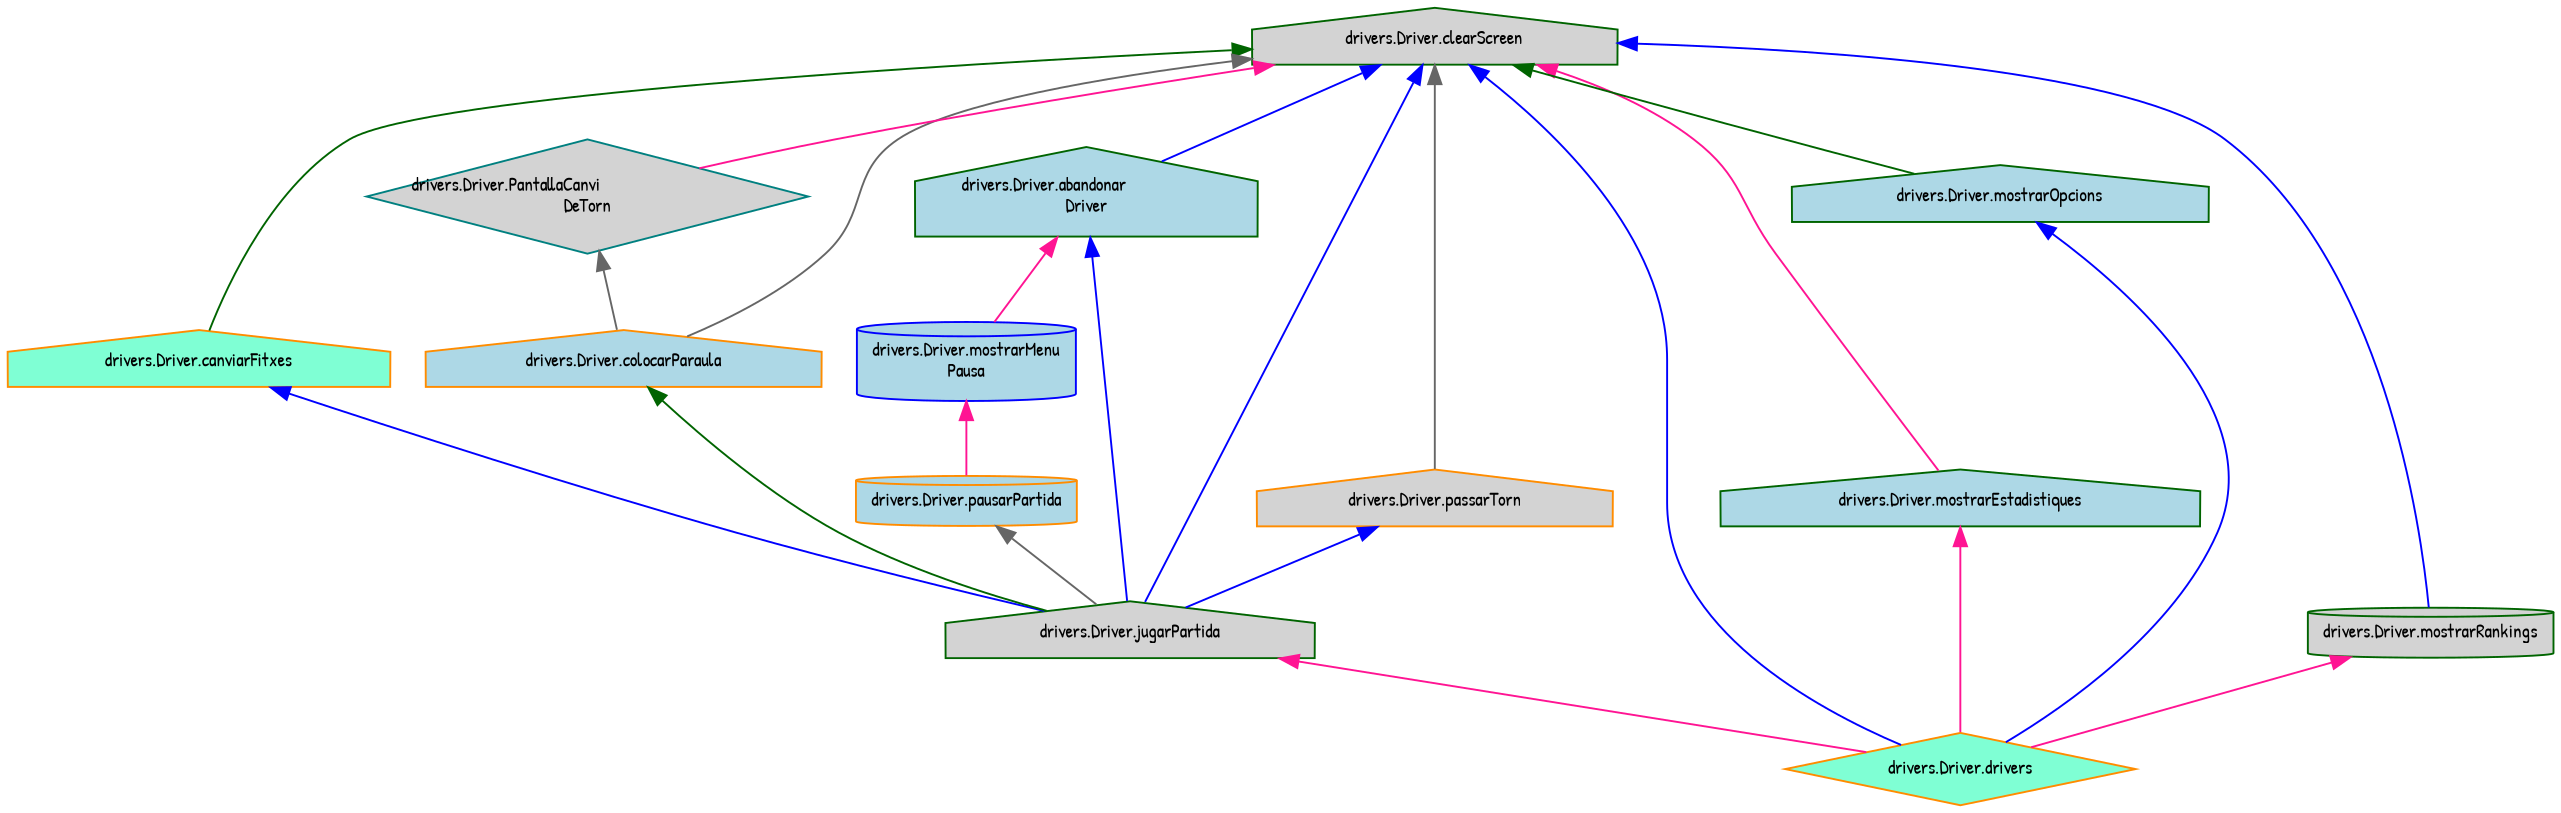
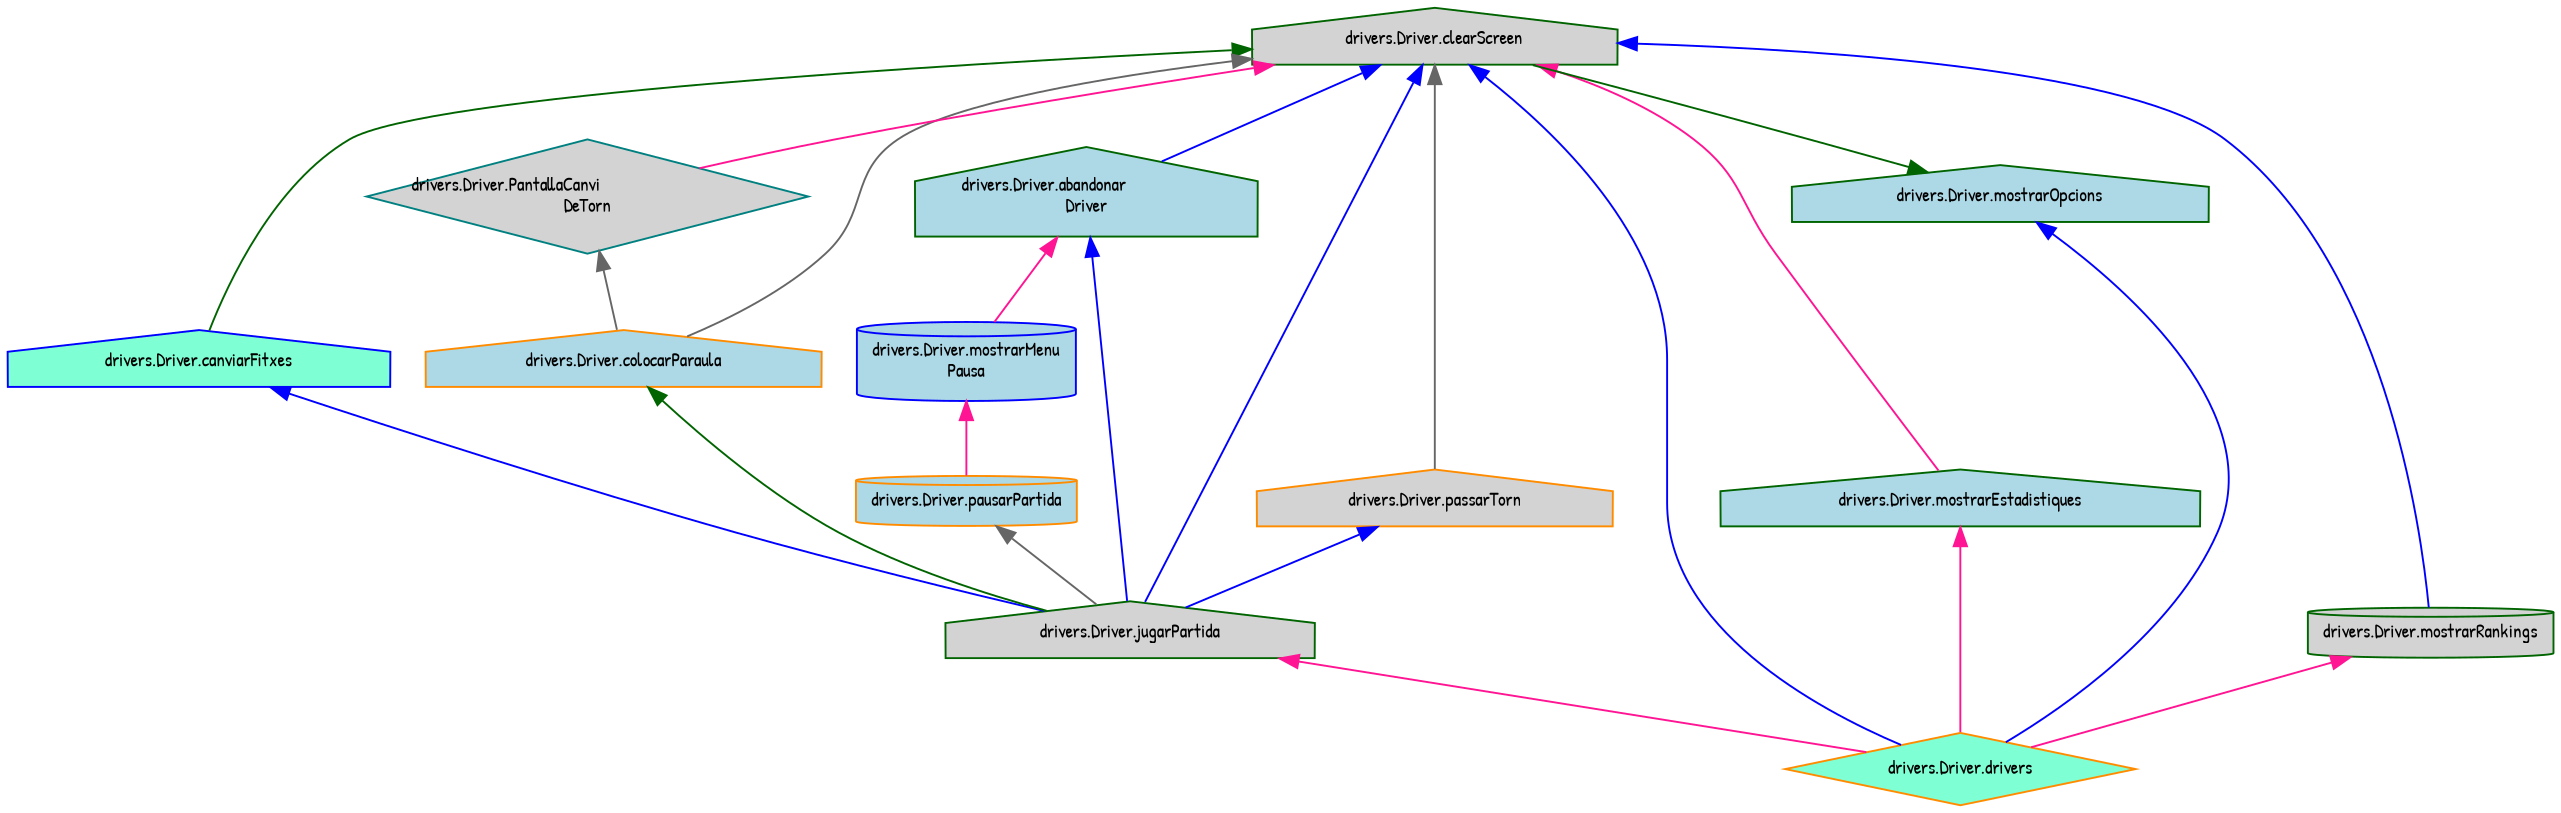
(1723, 123) -> (1721, 115)
(199, 361) -> (199, 361)
